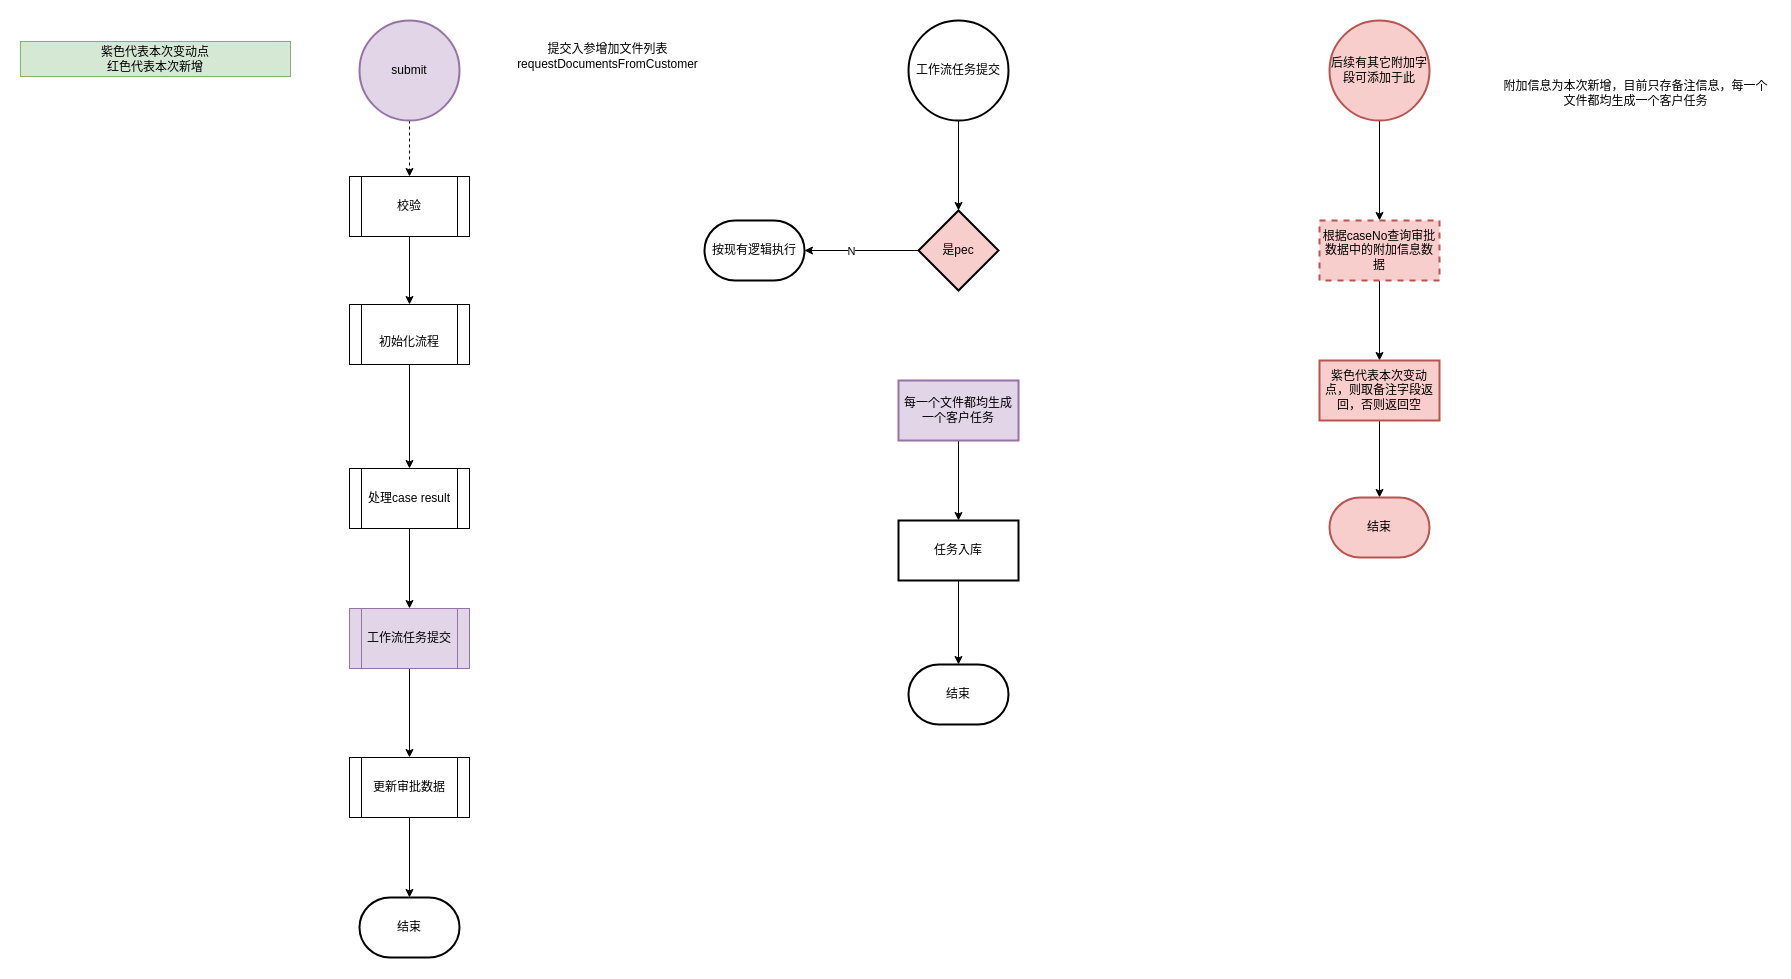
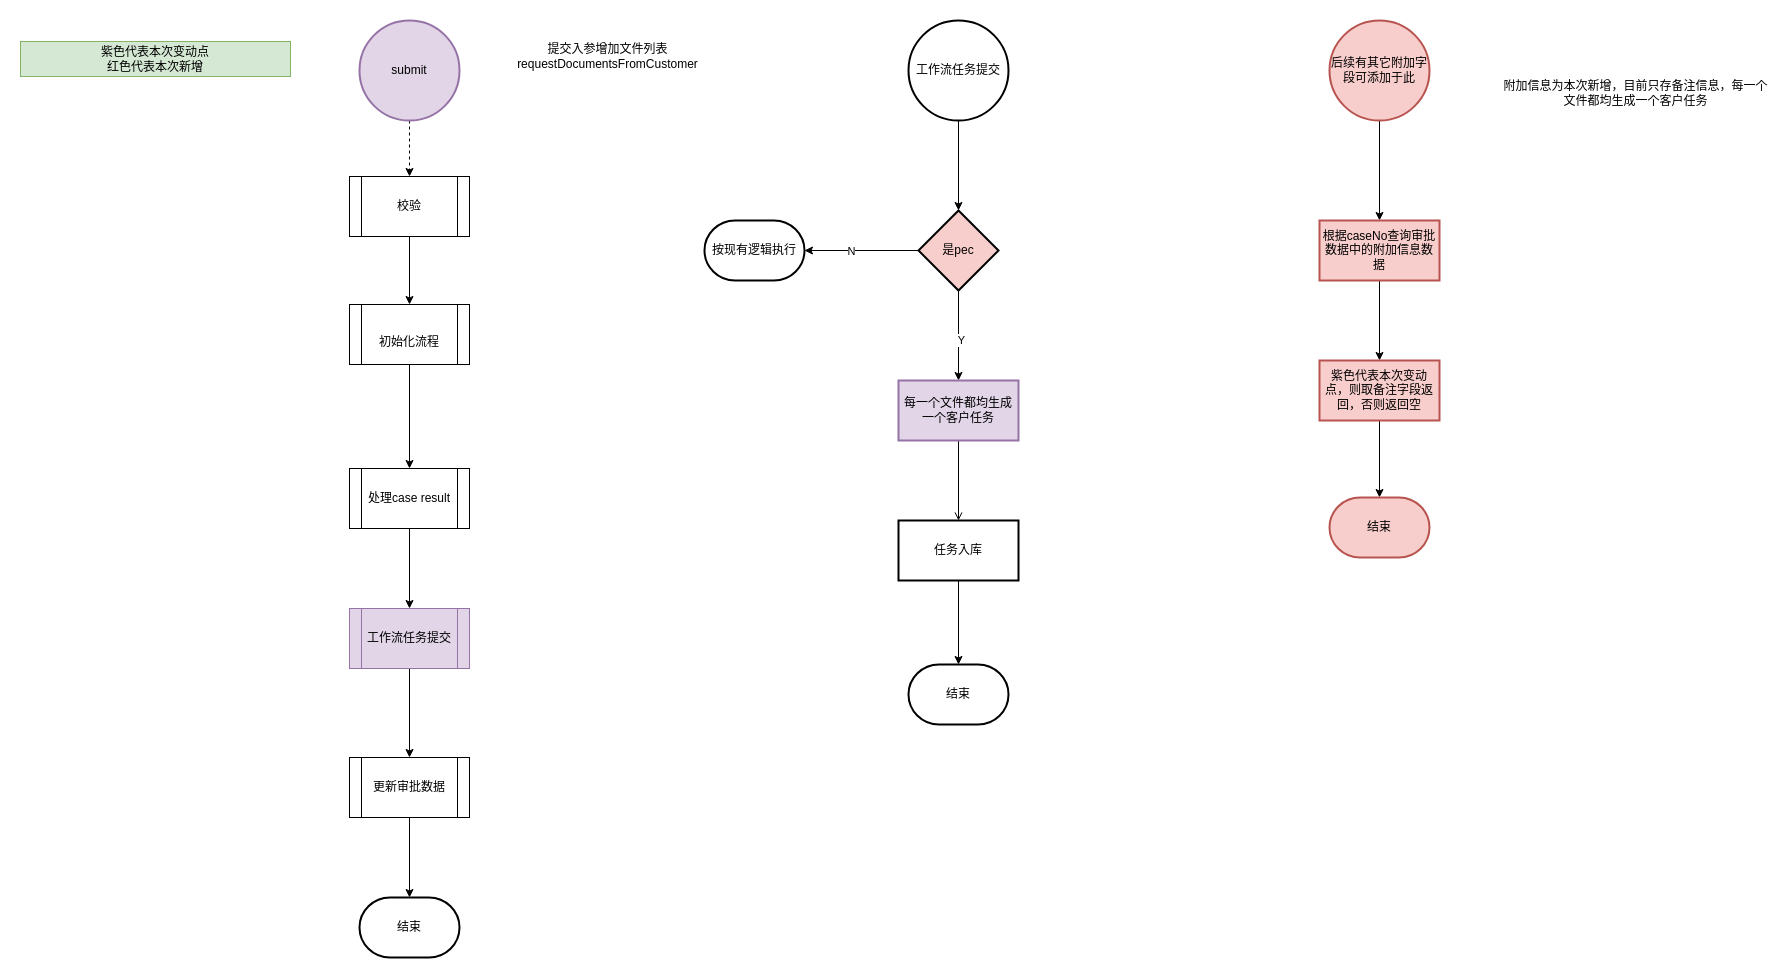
(1380, 251) -> (1380, 251)
none -> (959, 332)
(959, 512) -> (959, 514)
